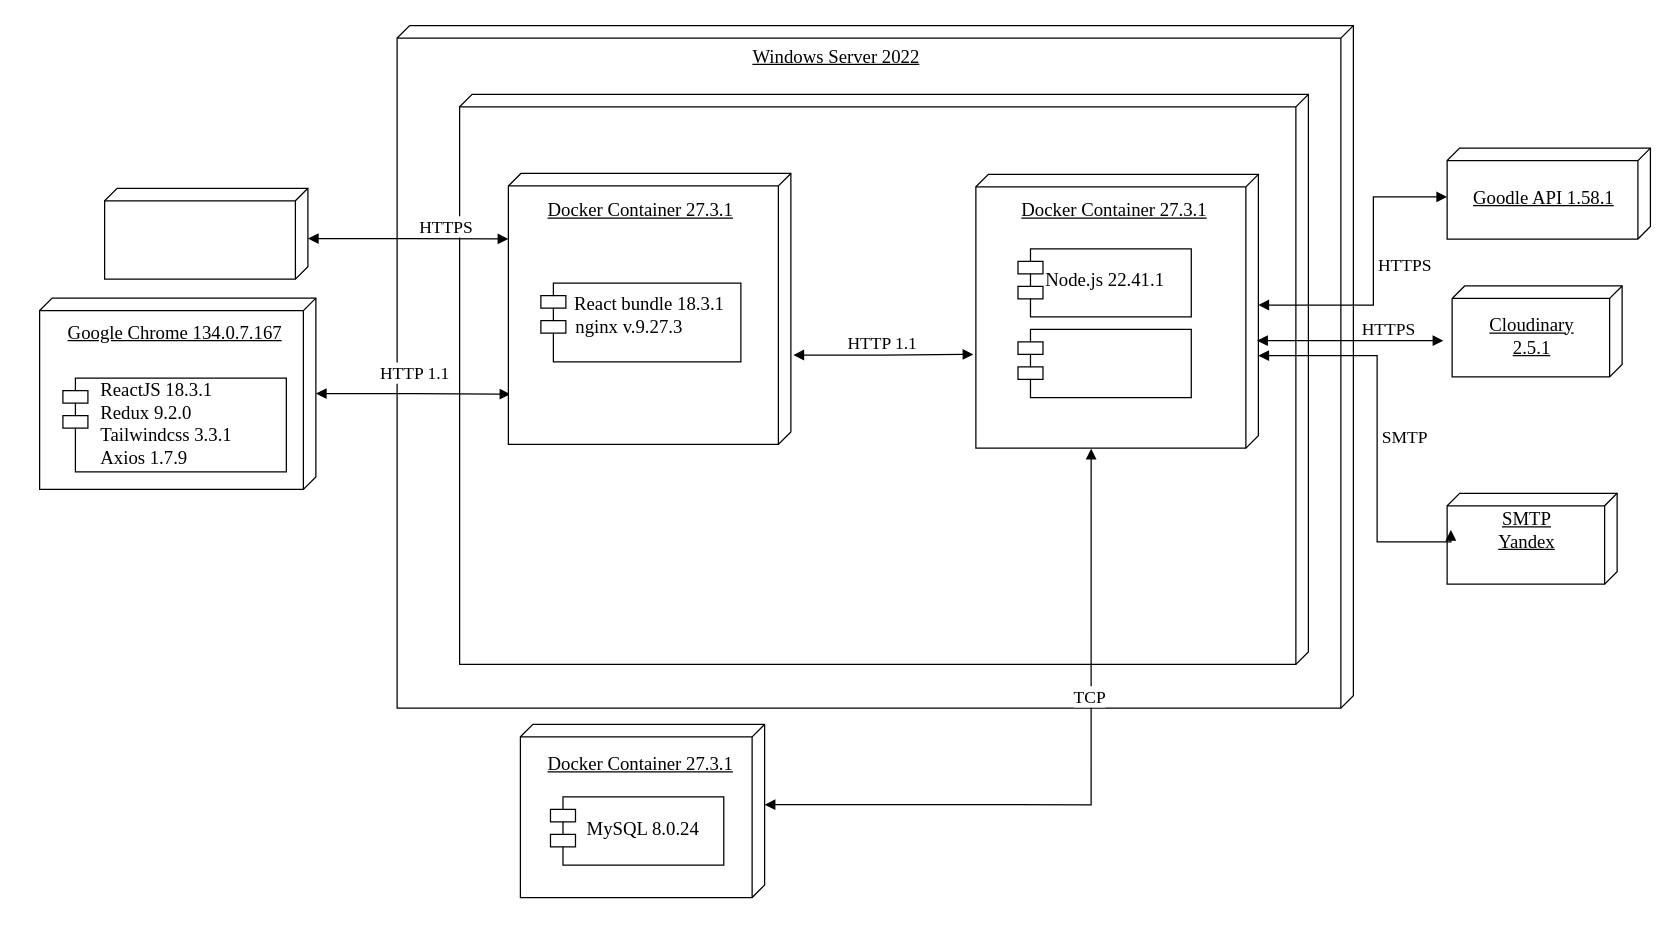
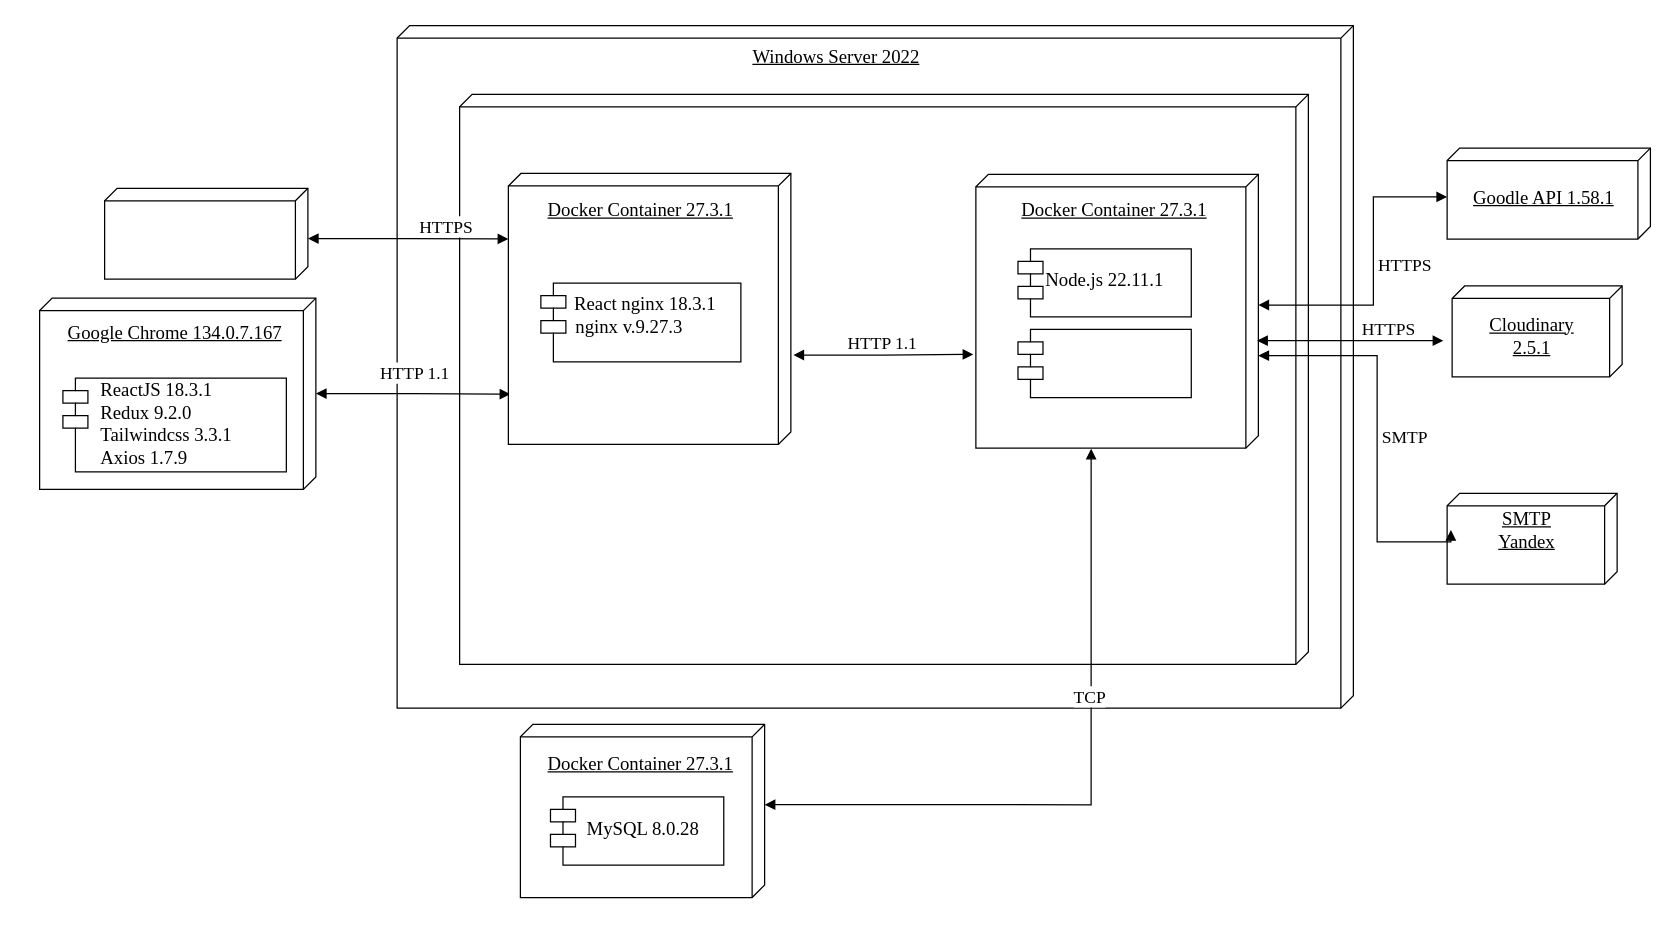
(1117, 279) -> (1117, 279)
(658, 303) -> (657, 303)
(643, 828) -> (643, 828)
